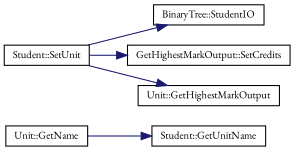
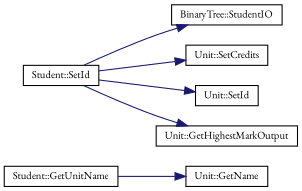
(47, 55) -> (61, 75)
(209, 55) -> (227, 55)
none -> (227, 96)
(114, 136) -> (146, 176)
